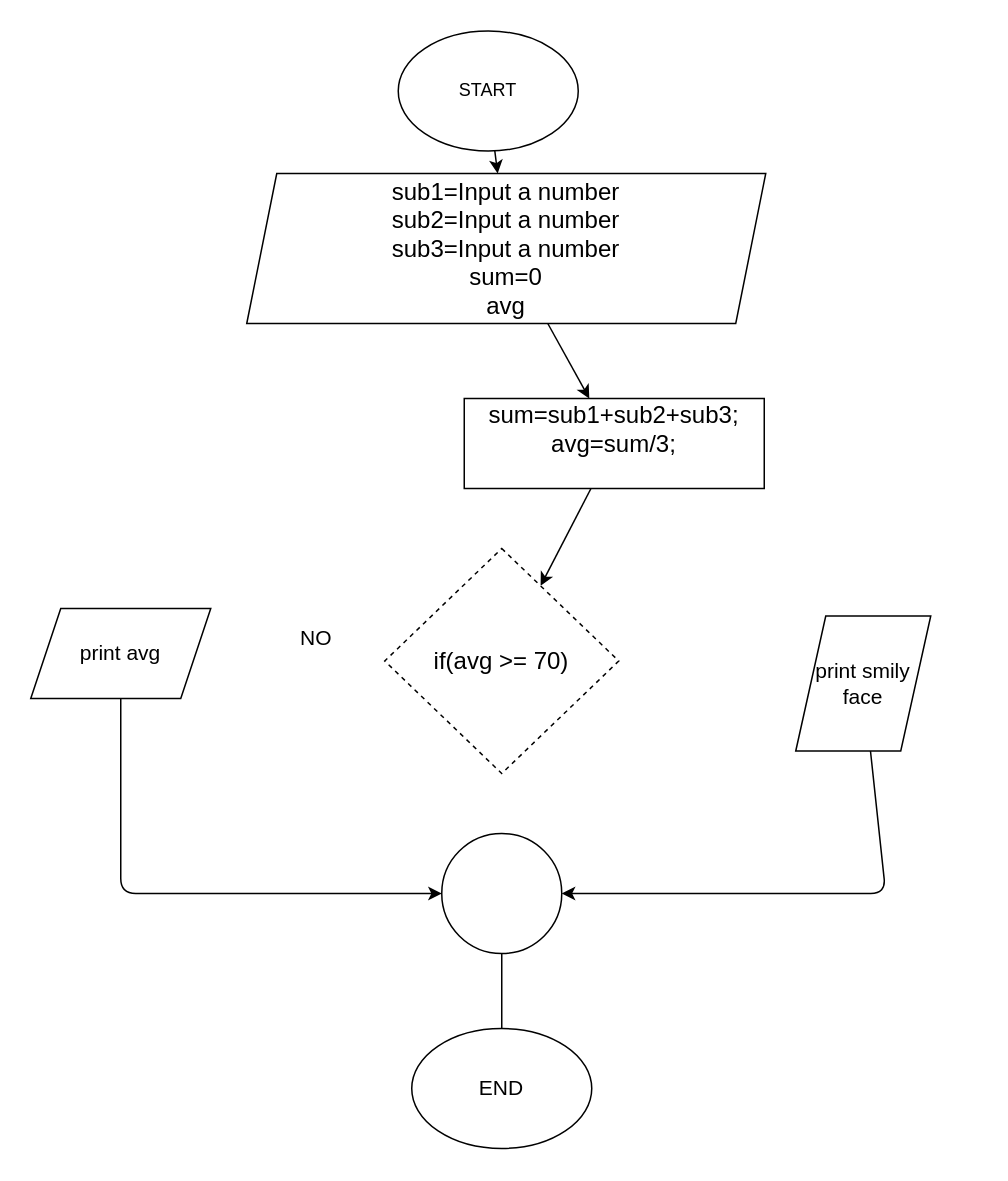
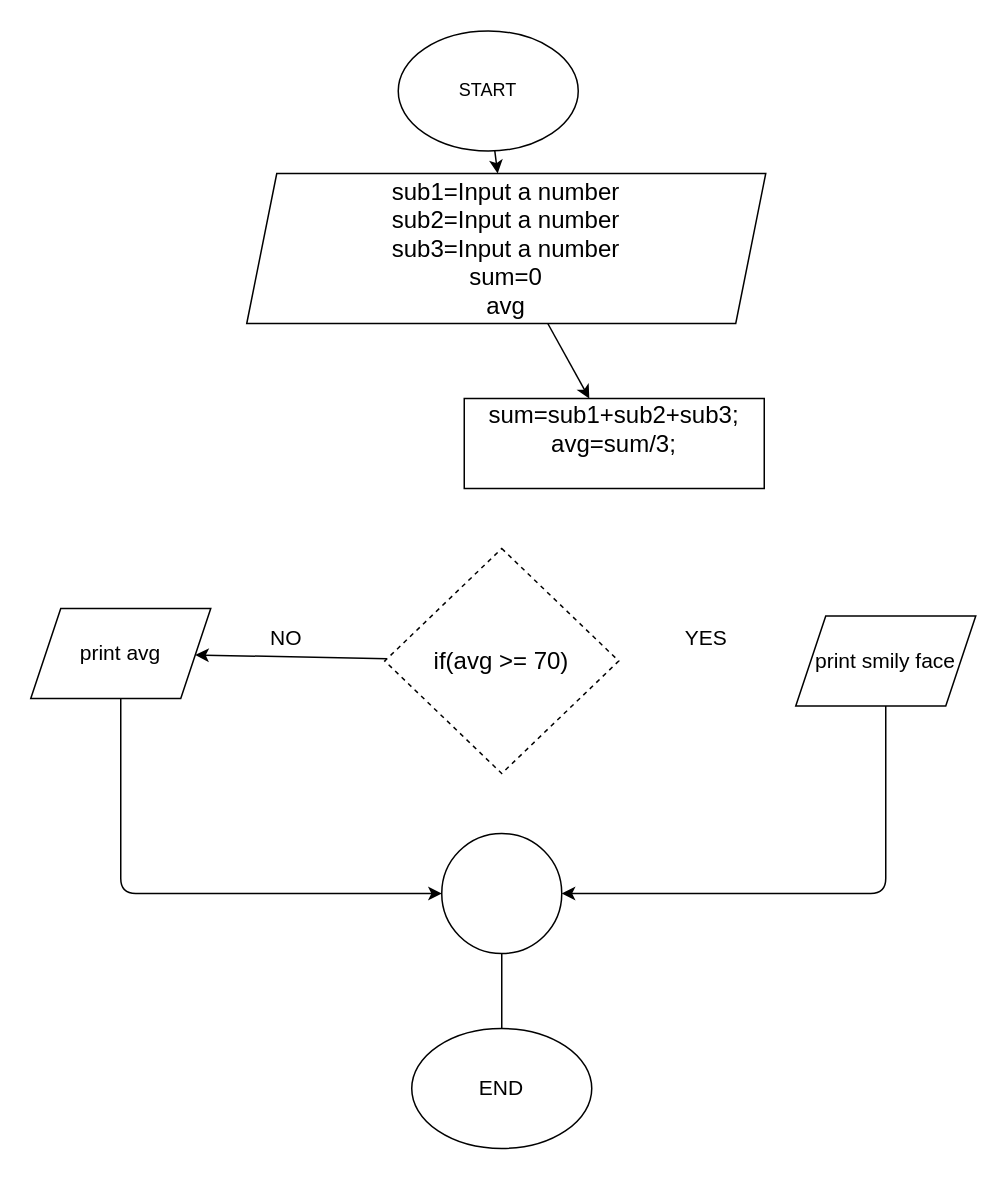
(568, 533) -> none
(316, 638) -> (286, 638)
none -> (706, 638)
none -> (296, 657)
(863, 683) -> (886, 661)
